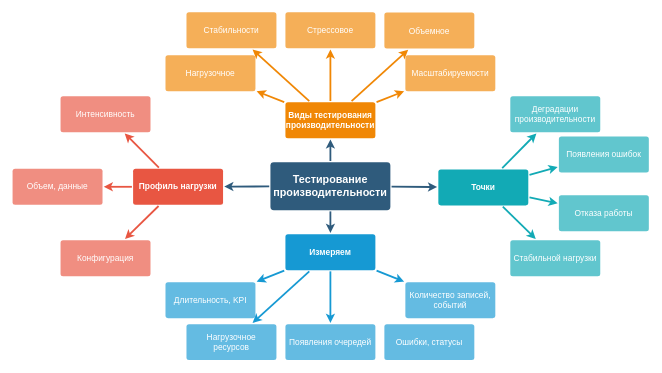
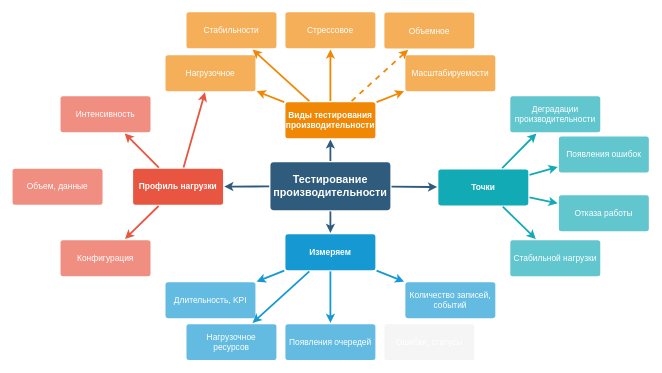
(378, 77) -> (378, 77)
(121, 187) -> (193, 133)
(429, 342) -> (429, 342)
